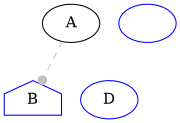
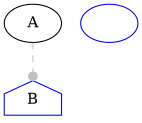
(109, 100) -> none
